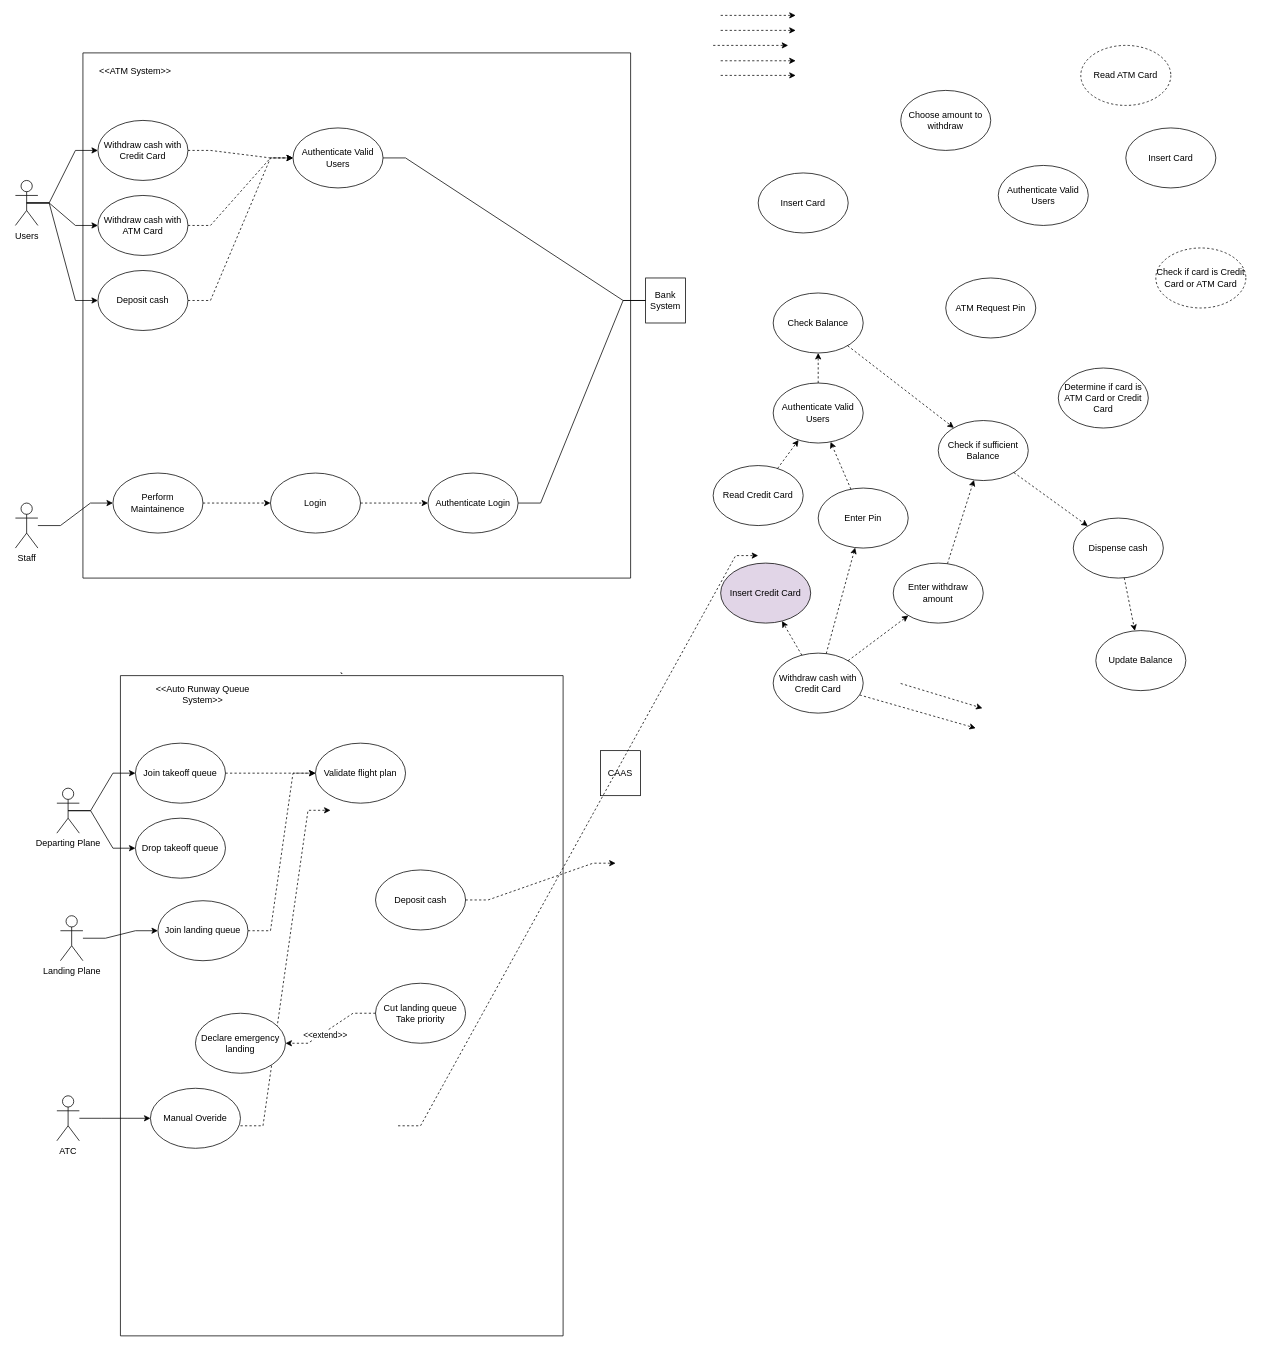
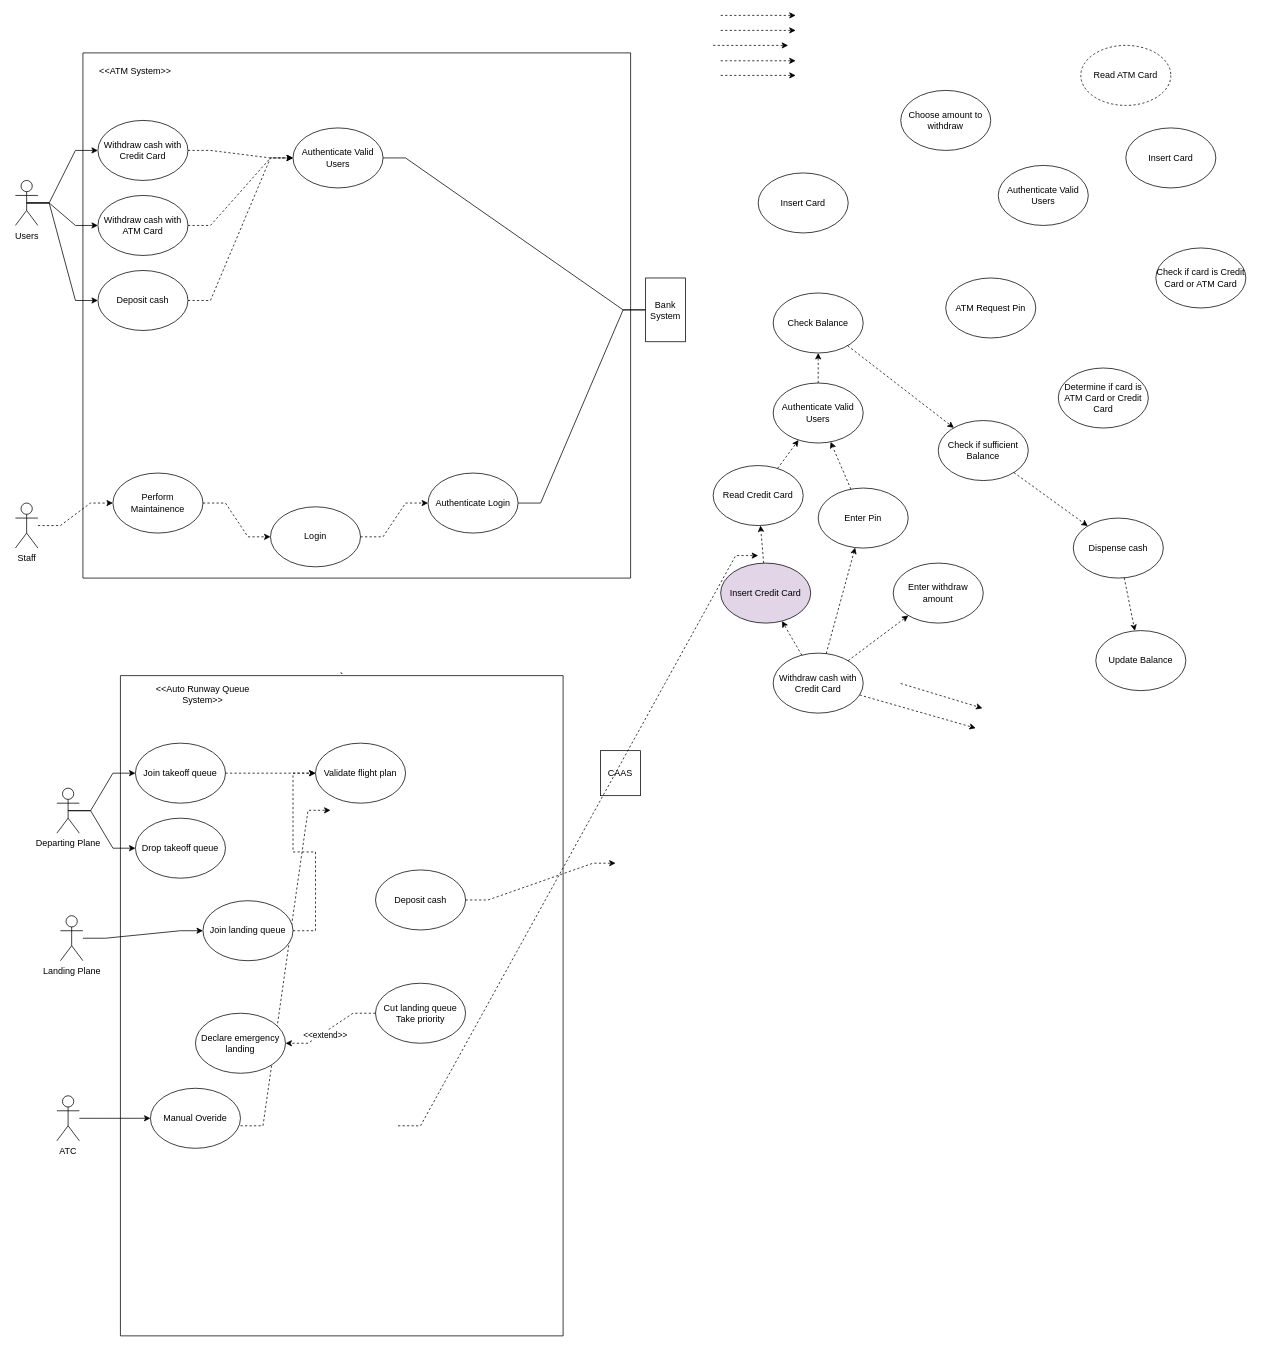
(1200, 278) -> (1200, 278)
(665, 300) -> (665, 310)
(315, 503) -> (315, 537)
(73, 516) -> (73, 516)
(959, 524) -> none
none -> (762, 546)
(203, 930) -> (248, 930)
